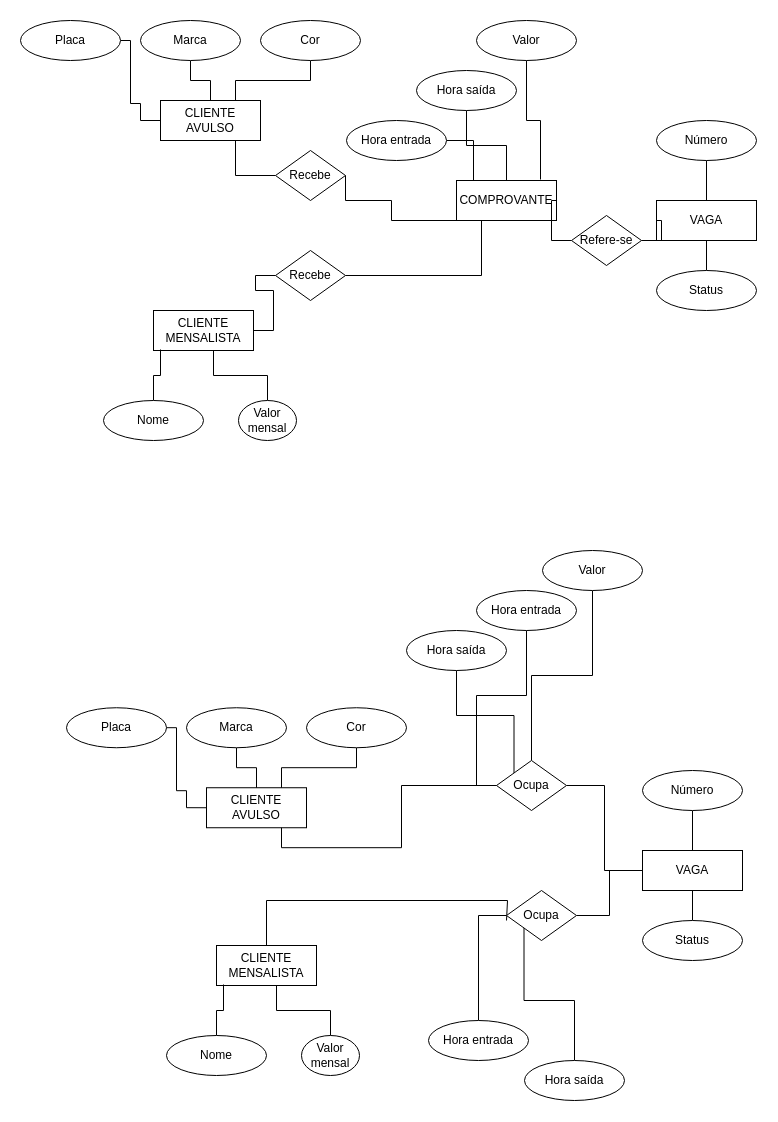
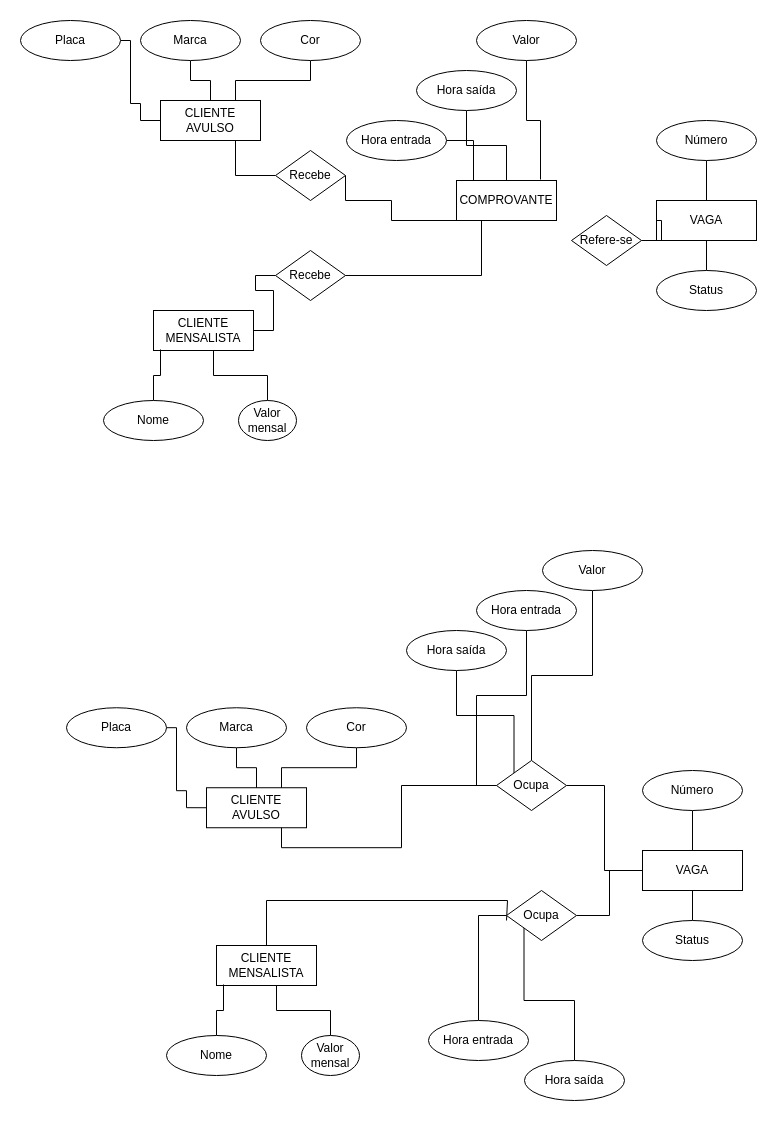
(552, 229) -> none
